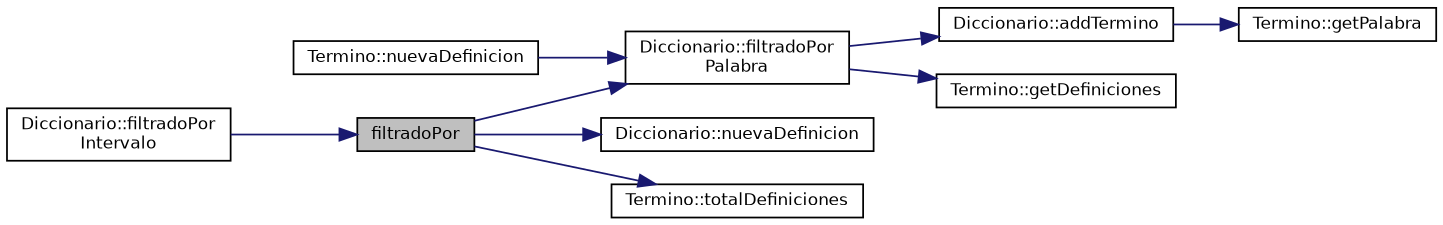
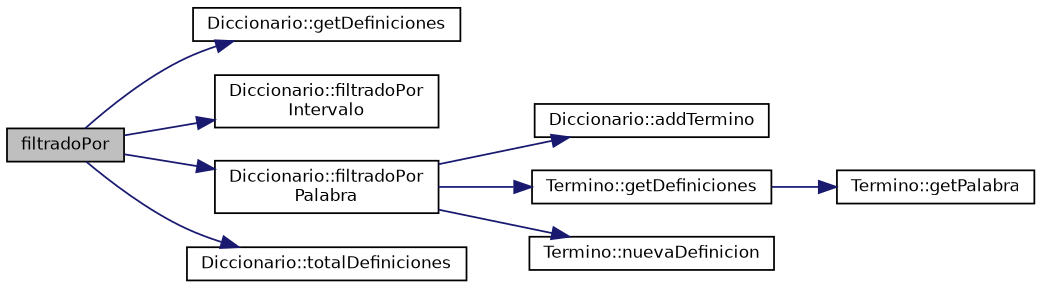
(1197, 24) -> (795, 187)
(573, 58) -> (495, 221)
(285, 135) -> (161, 129)
(737, 135) -> (327, 24)
(737, 201) -> (327, 264)
